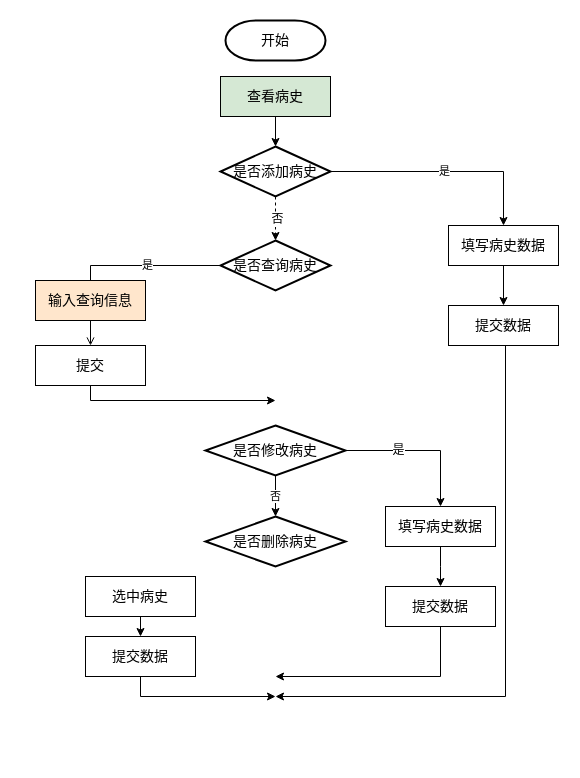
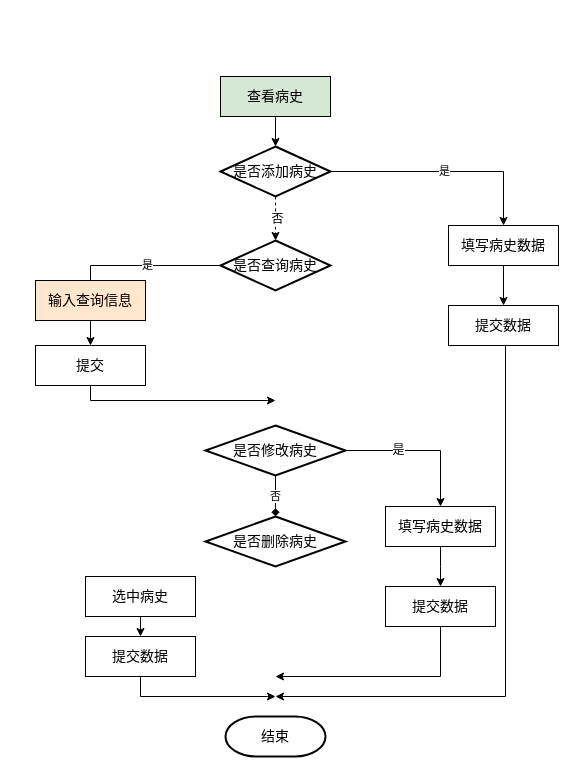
(276, 41) -> none
(91, 339) -> (91, 337)
(276, 508) -> (276, 507)
none -> (276, 737)
